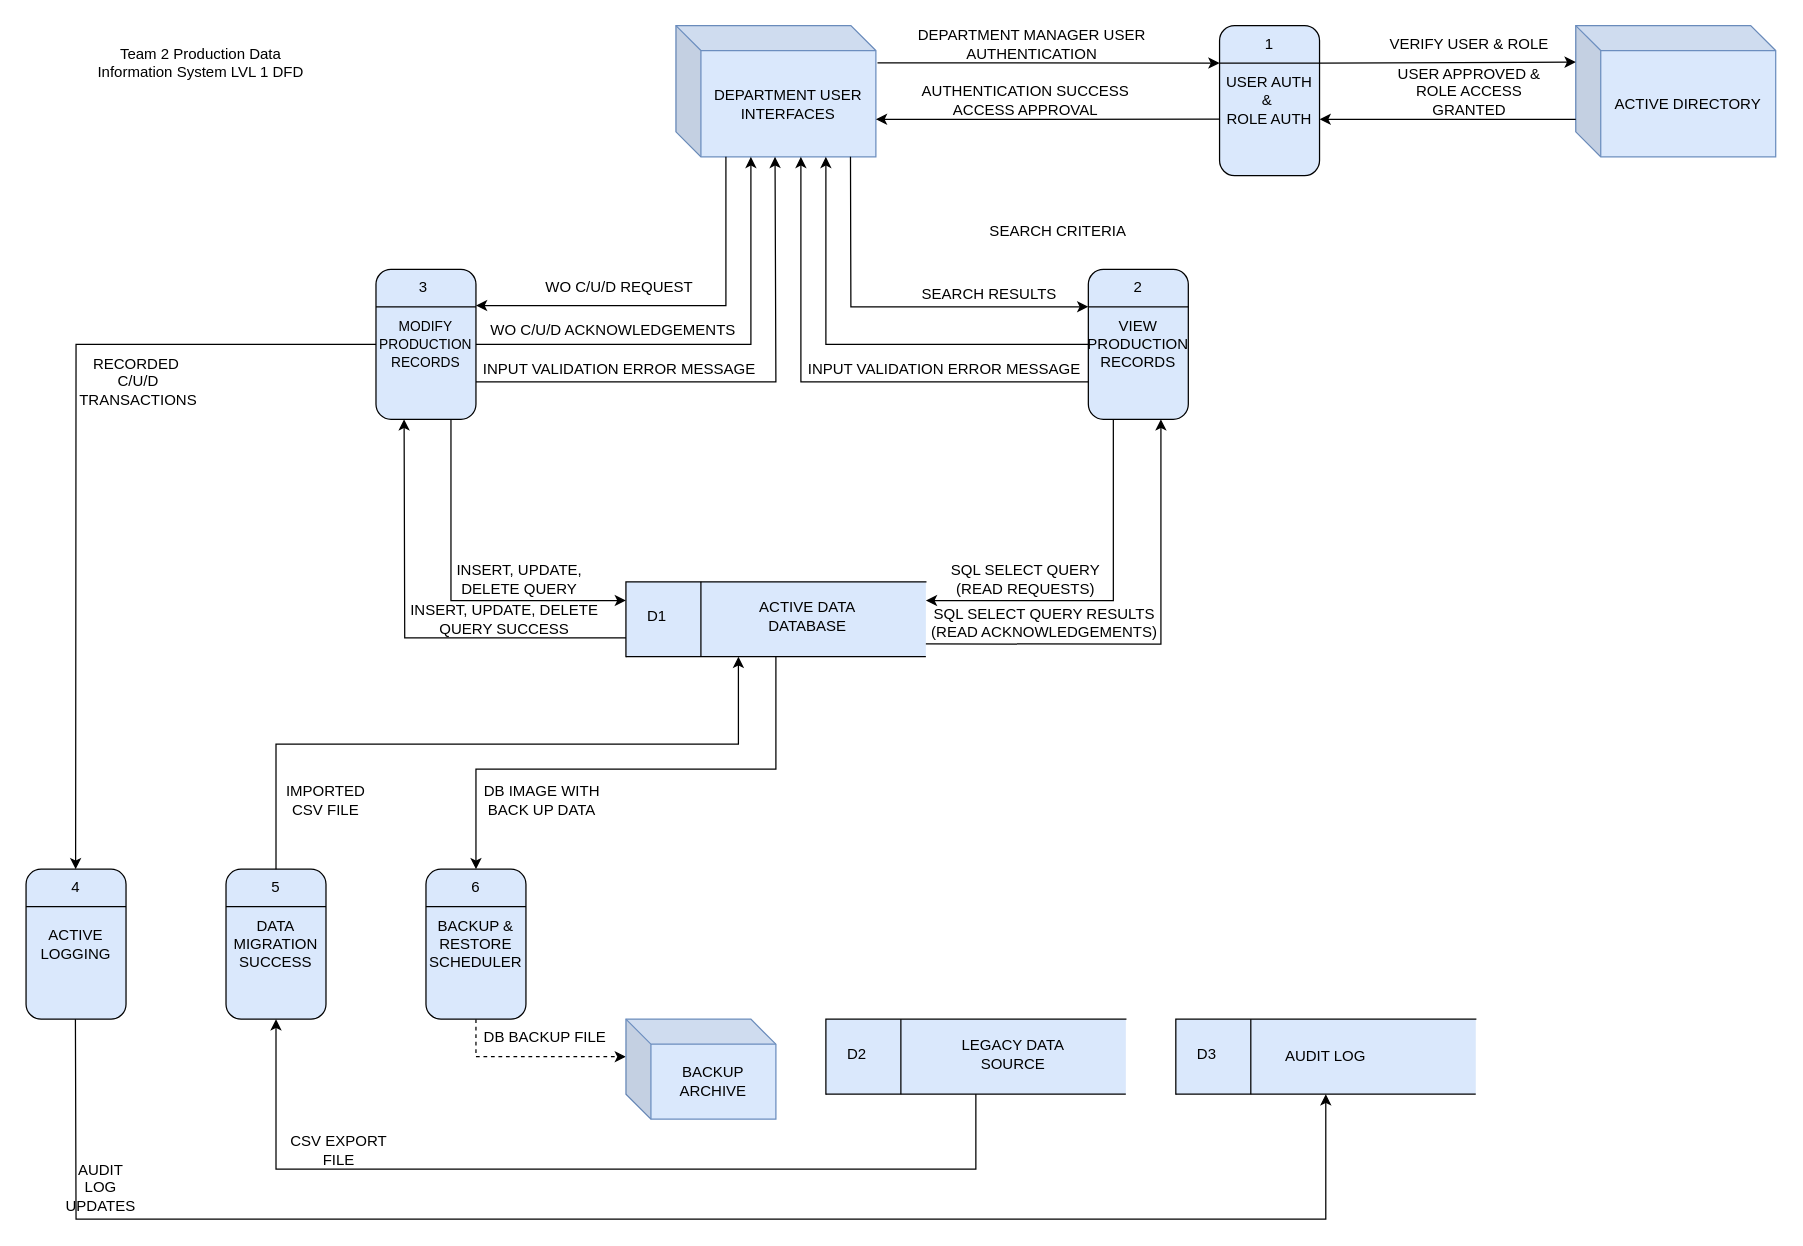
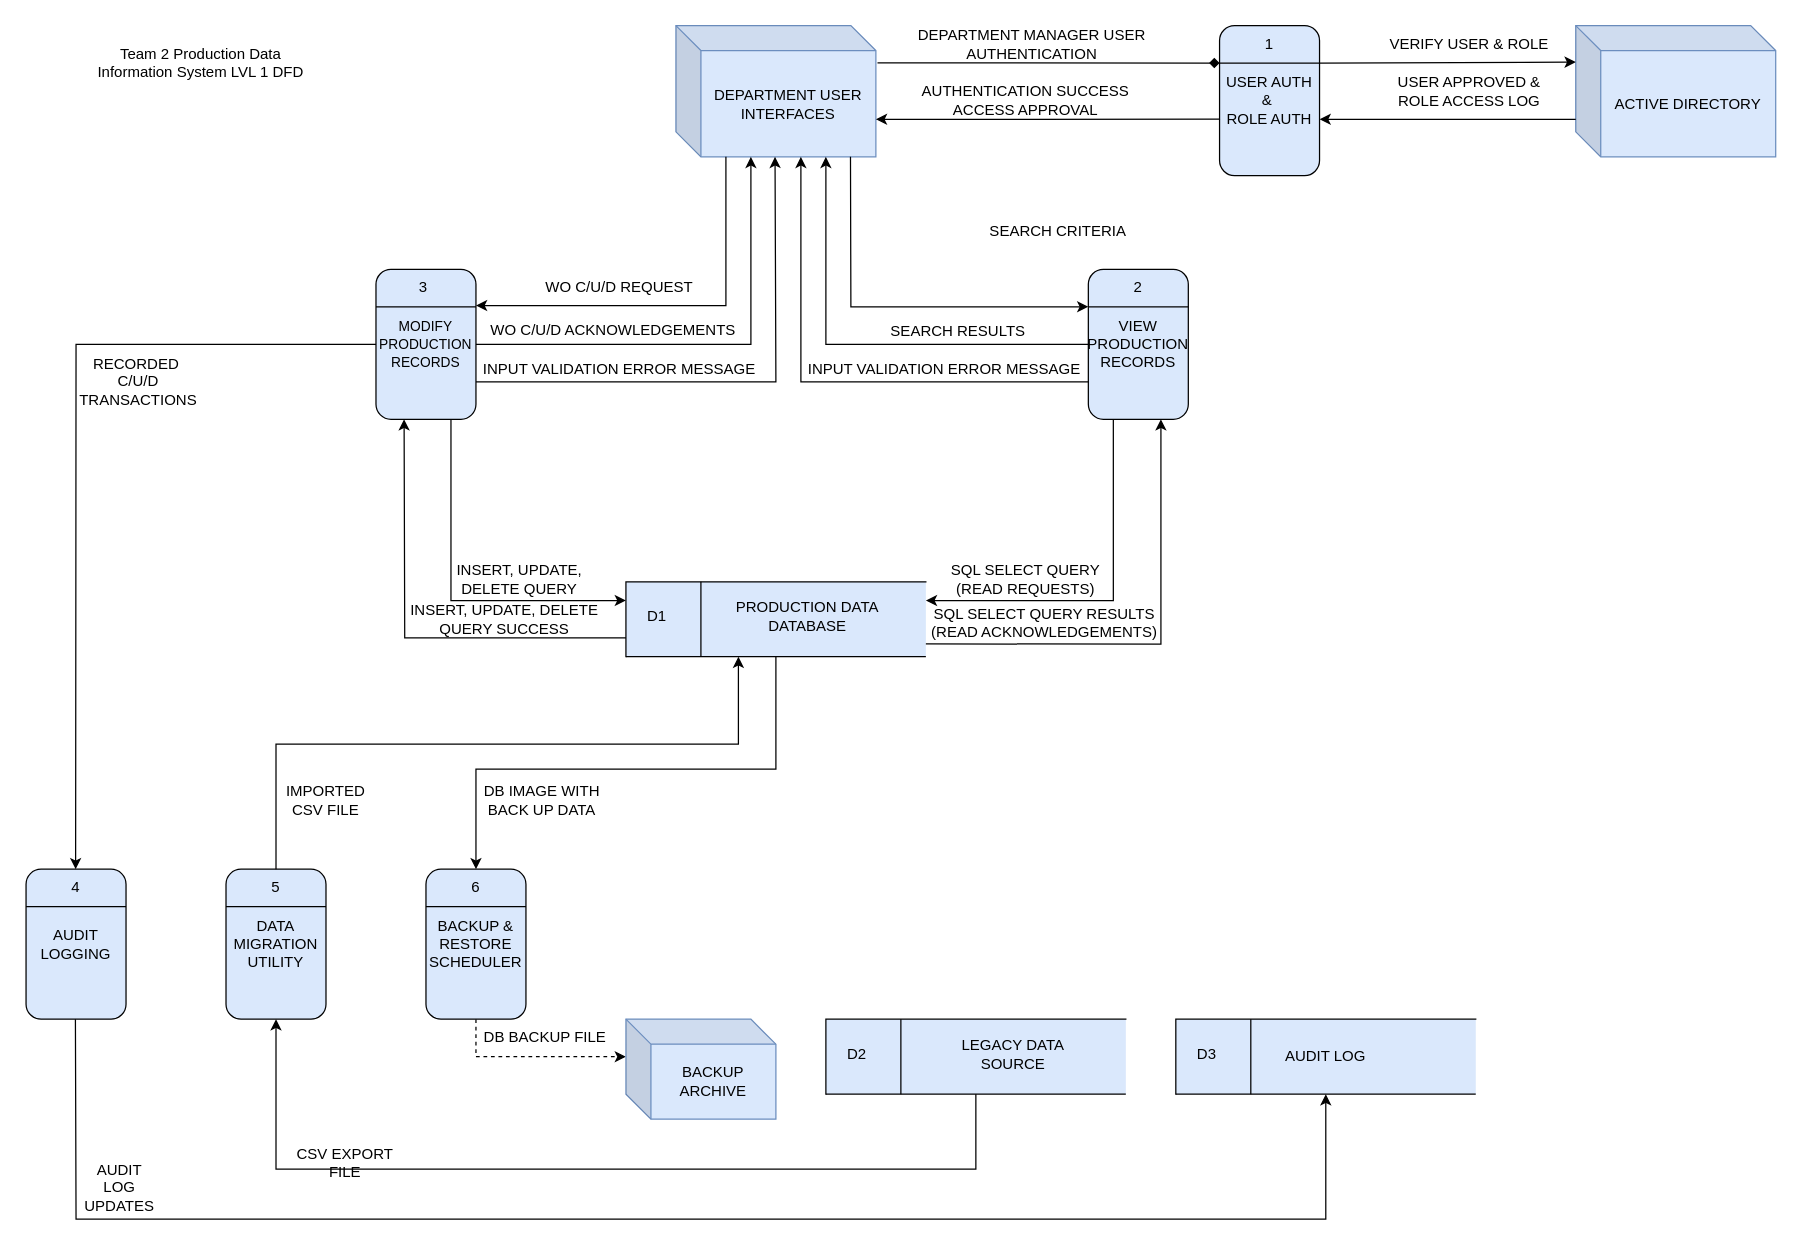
(1209, 63) -> (1209, 63)
(1469, 92) -> (1469, 92)
(989, 294) -> (958, 332)
(808, 617) -> (808, 617)
(76, 944) -> (76, 944)
(276, 944) -> (276, 944)
(338, 1151) -> (344, 1163)
(101, 1188) -> (119, 1188)
